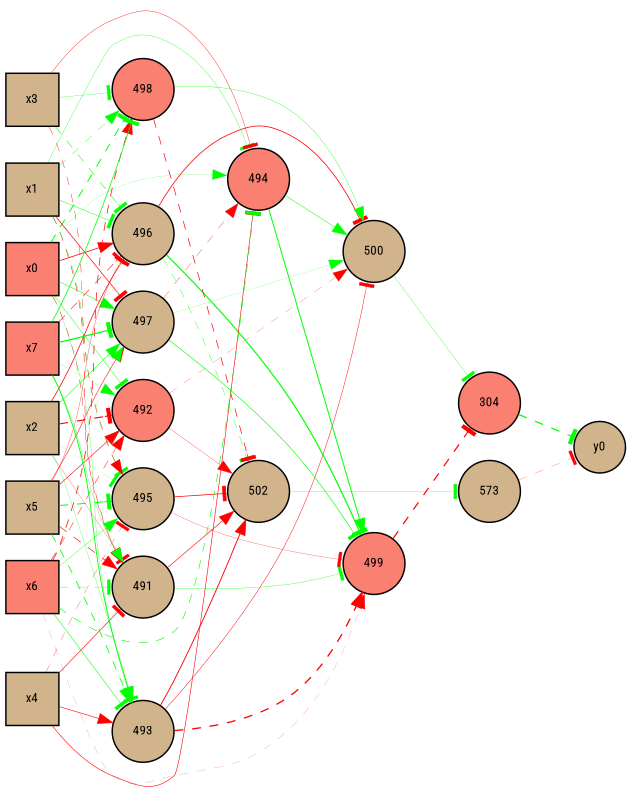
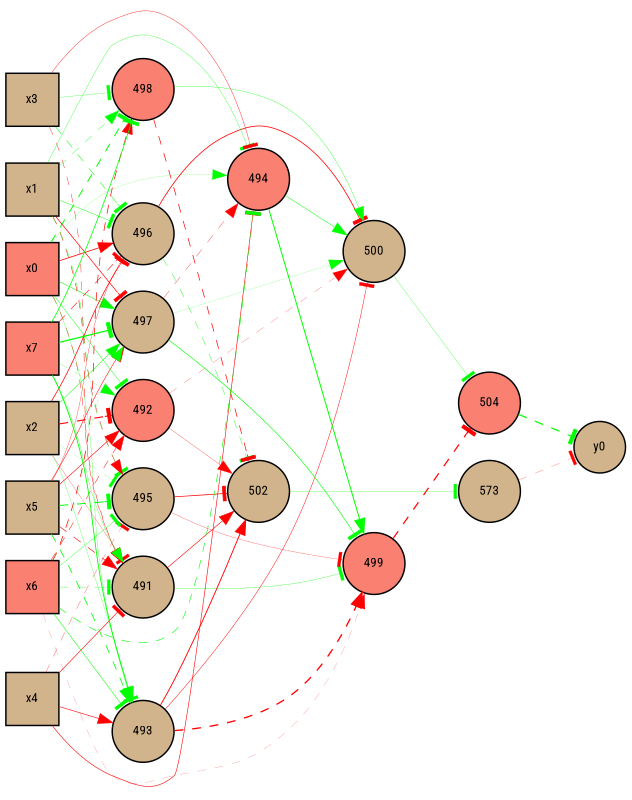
(277, 381) -> none
(489, 403) -> (489, 403)
(76, 552) -> (76, 552)
